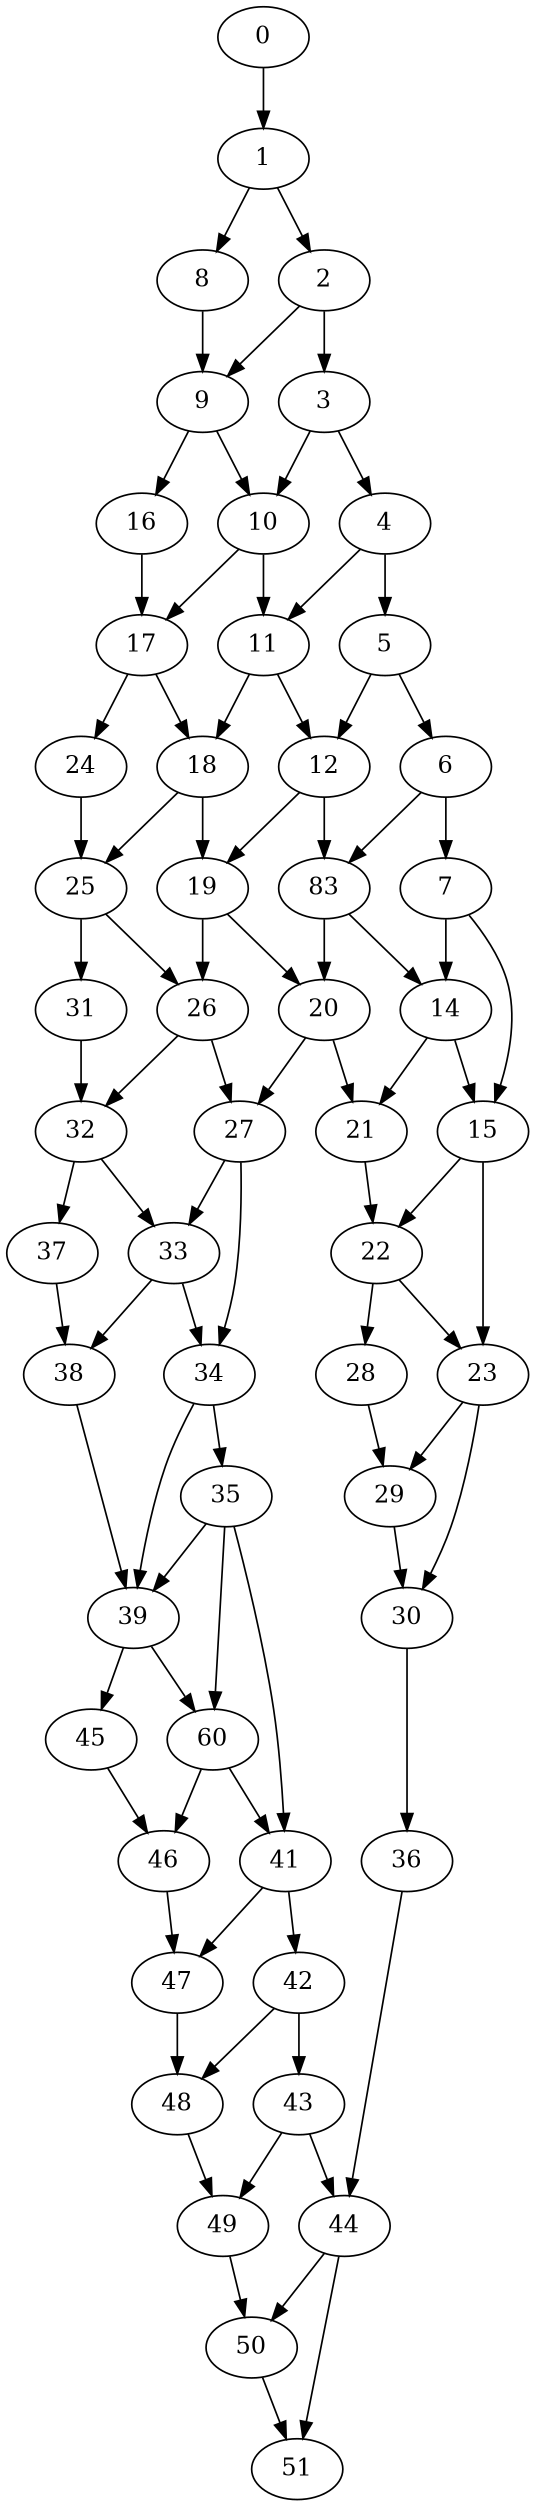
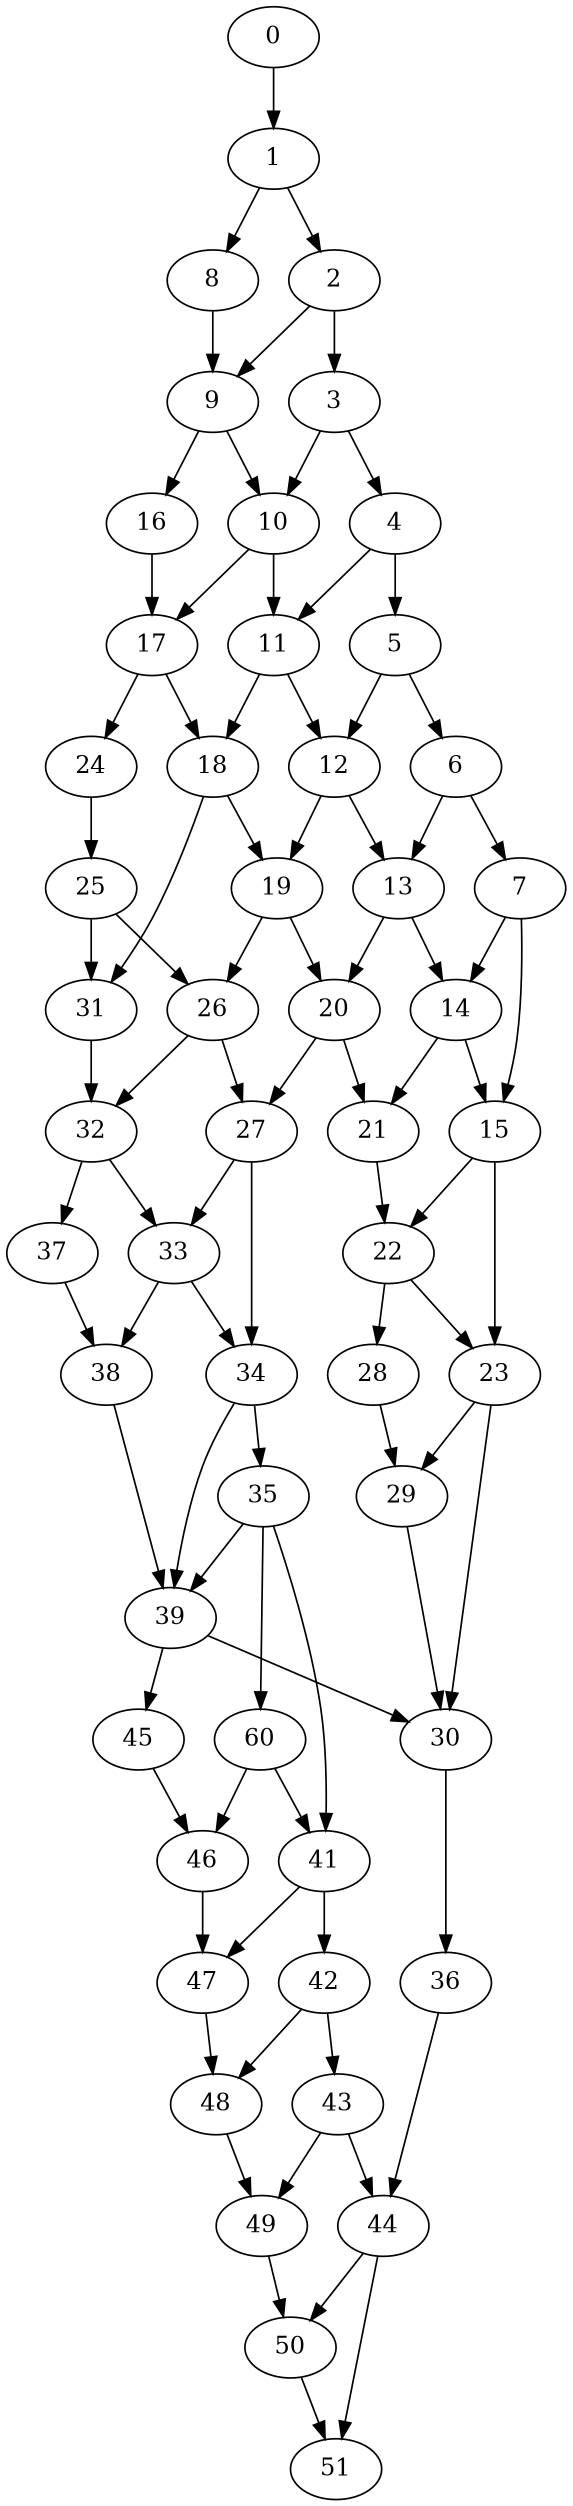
(148, 822) -> (168, 885)
(324, 888) -> (399, 888)
(168, 1672) -> (301, 1675)
